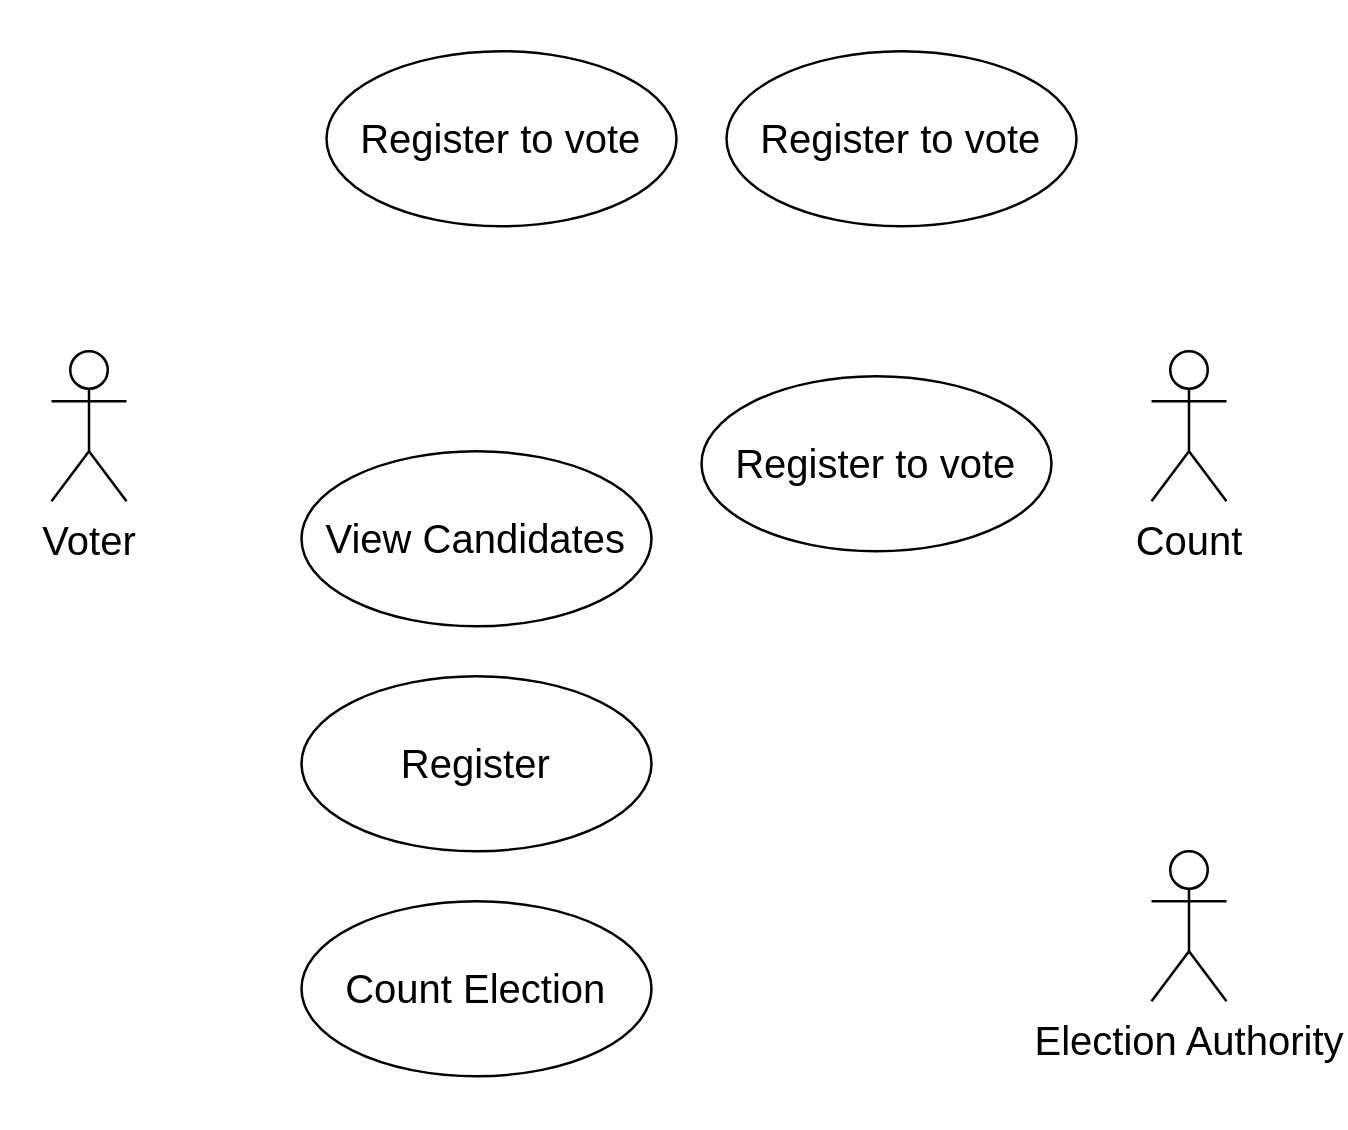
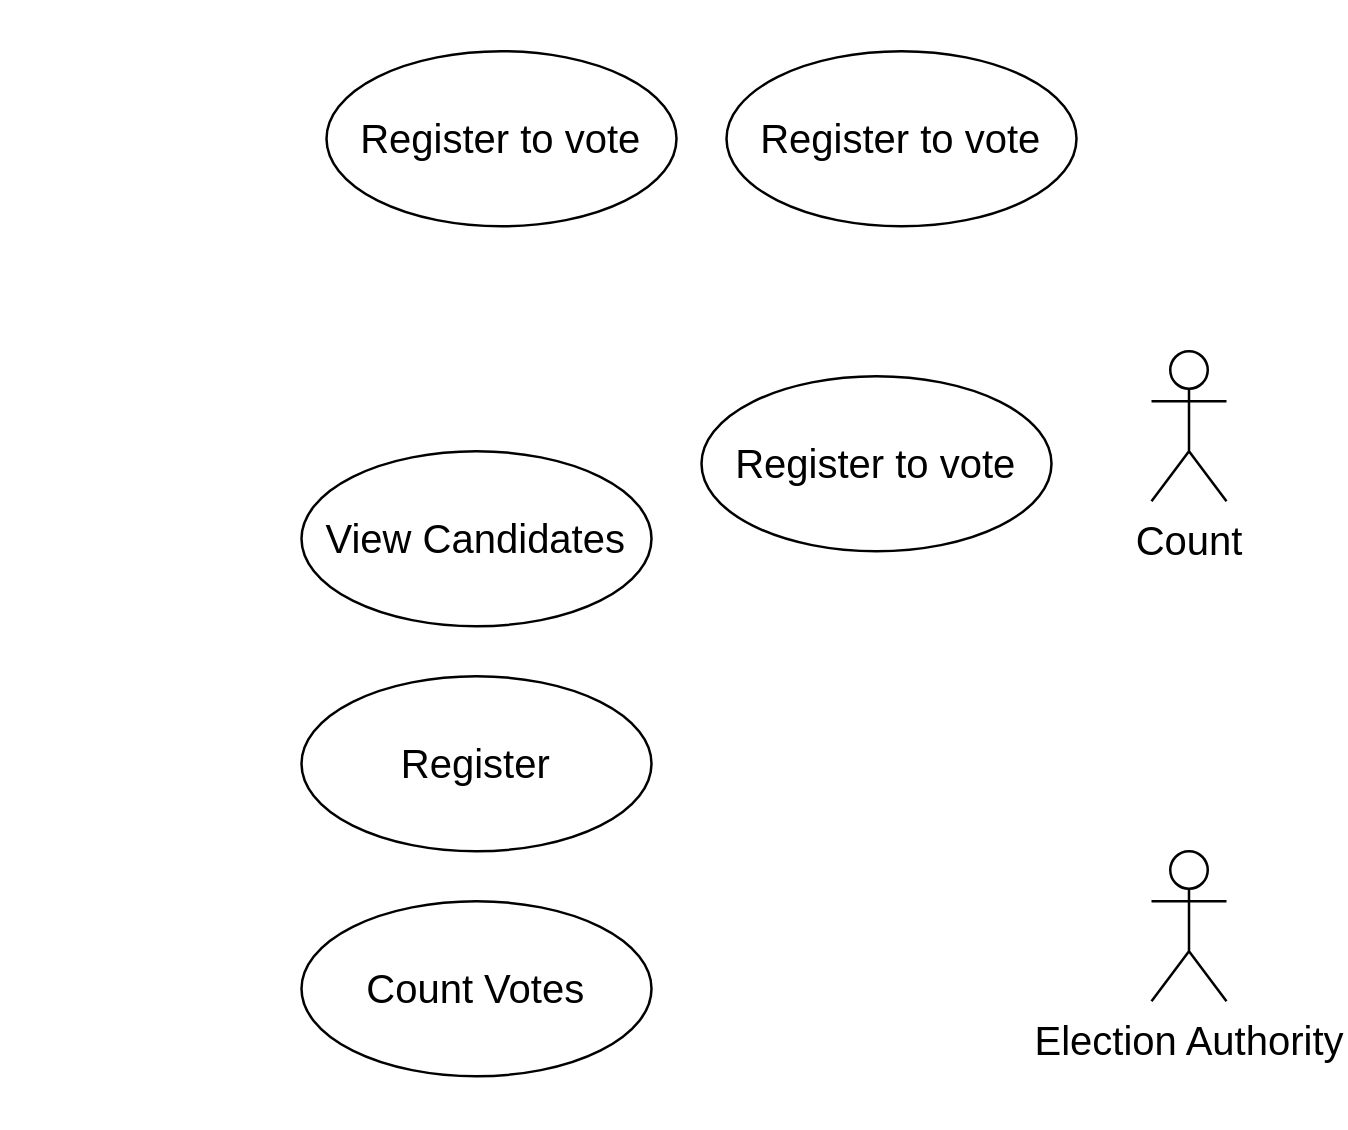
(89, 426) -> none
(476, 989) -> (476, 989)
